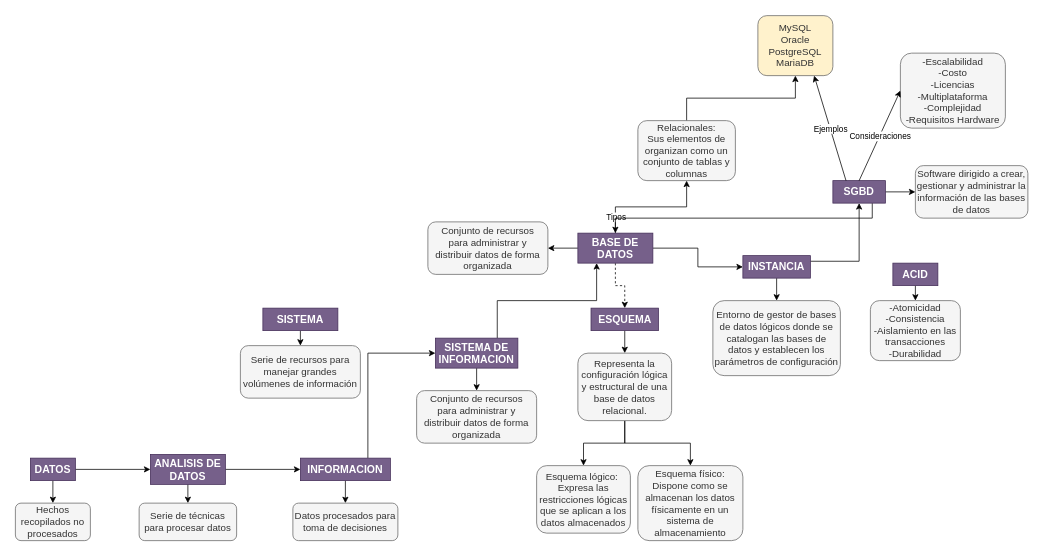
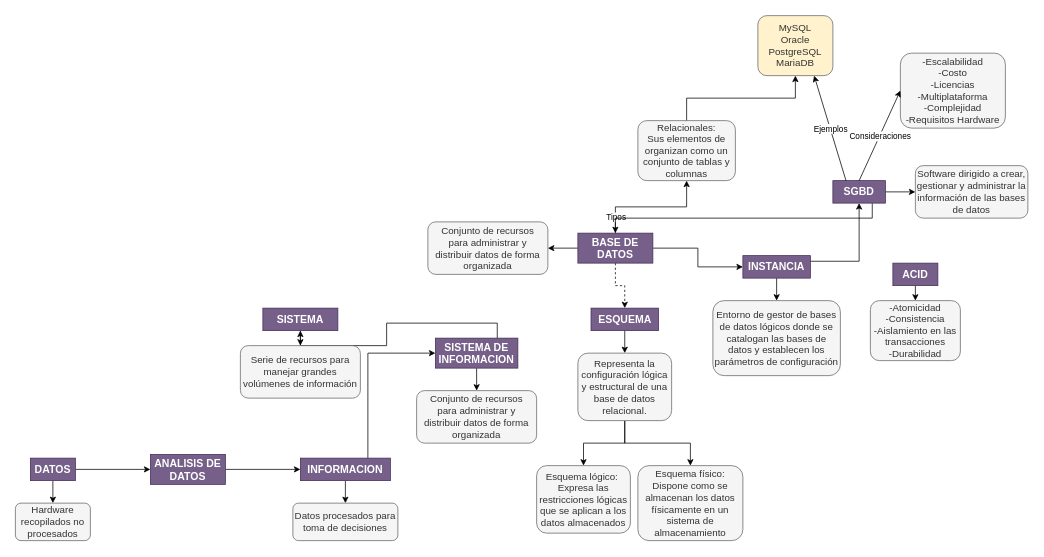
(551, 300) -> (415, 323)
(188, 496) -> none
(53, 522) -> (53, 522)
(188, 522) -> none
